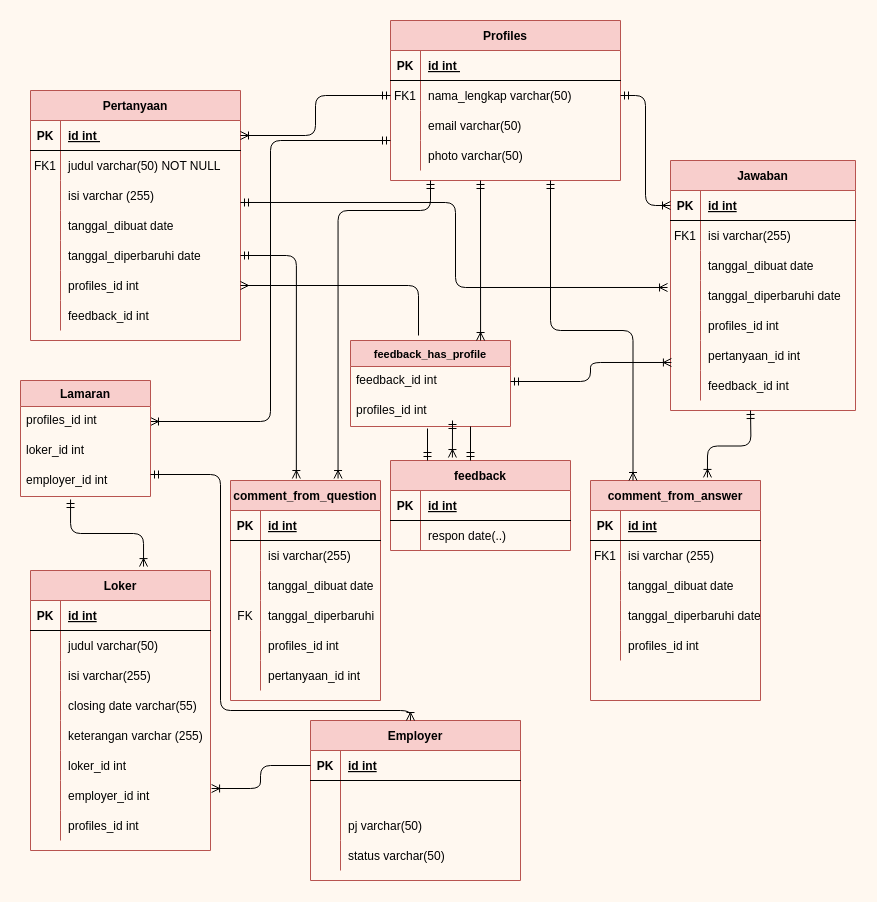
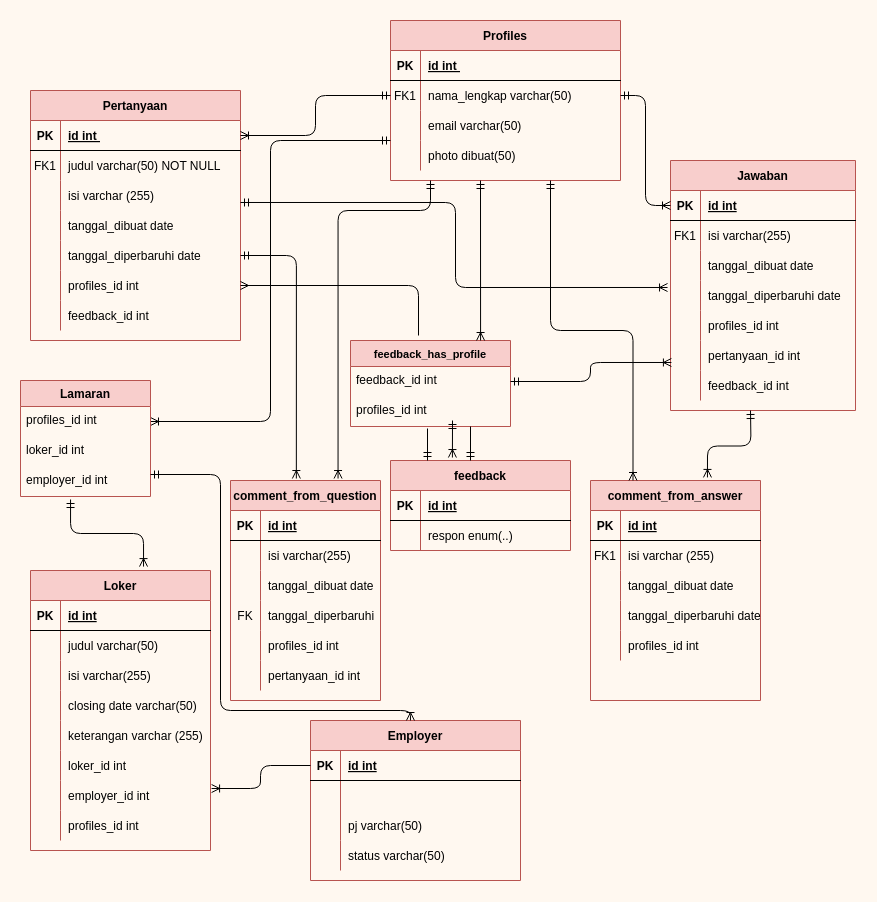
(484, 156) -> (479, 156)
(474, 536) -> (474, 536)
(142, 706) -> (142, 706)
